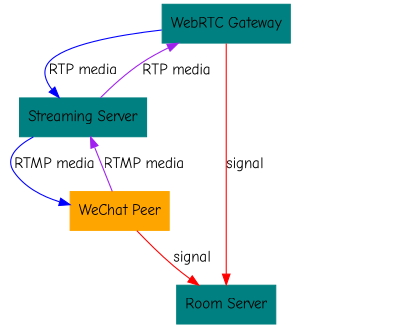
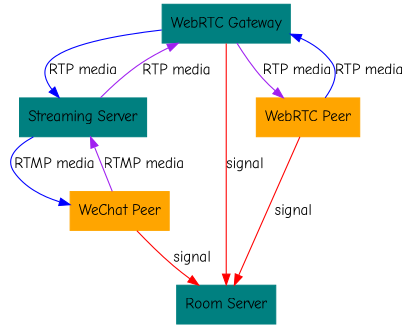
none -> (308, 117)
